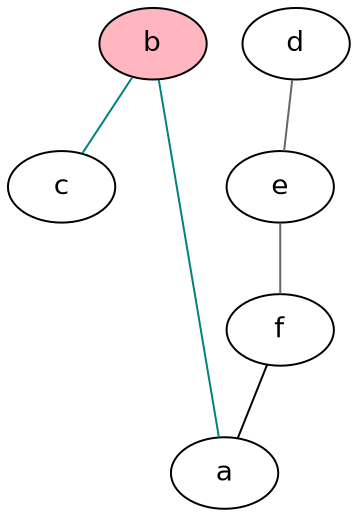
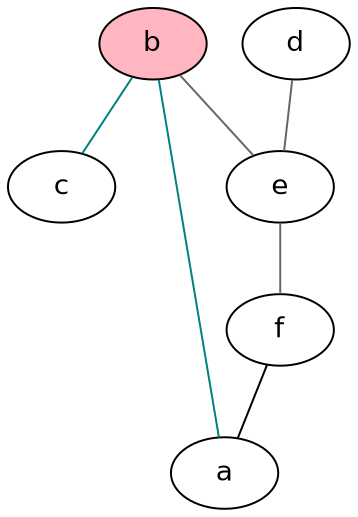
none -> (217, 115)
